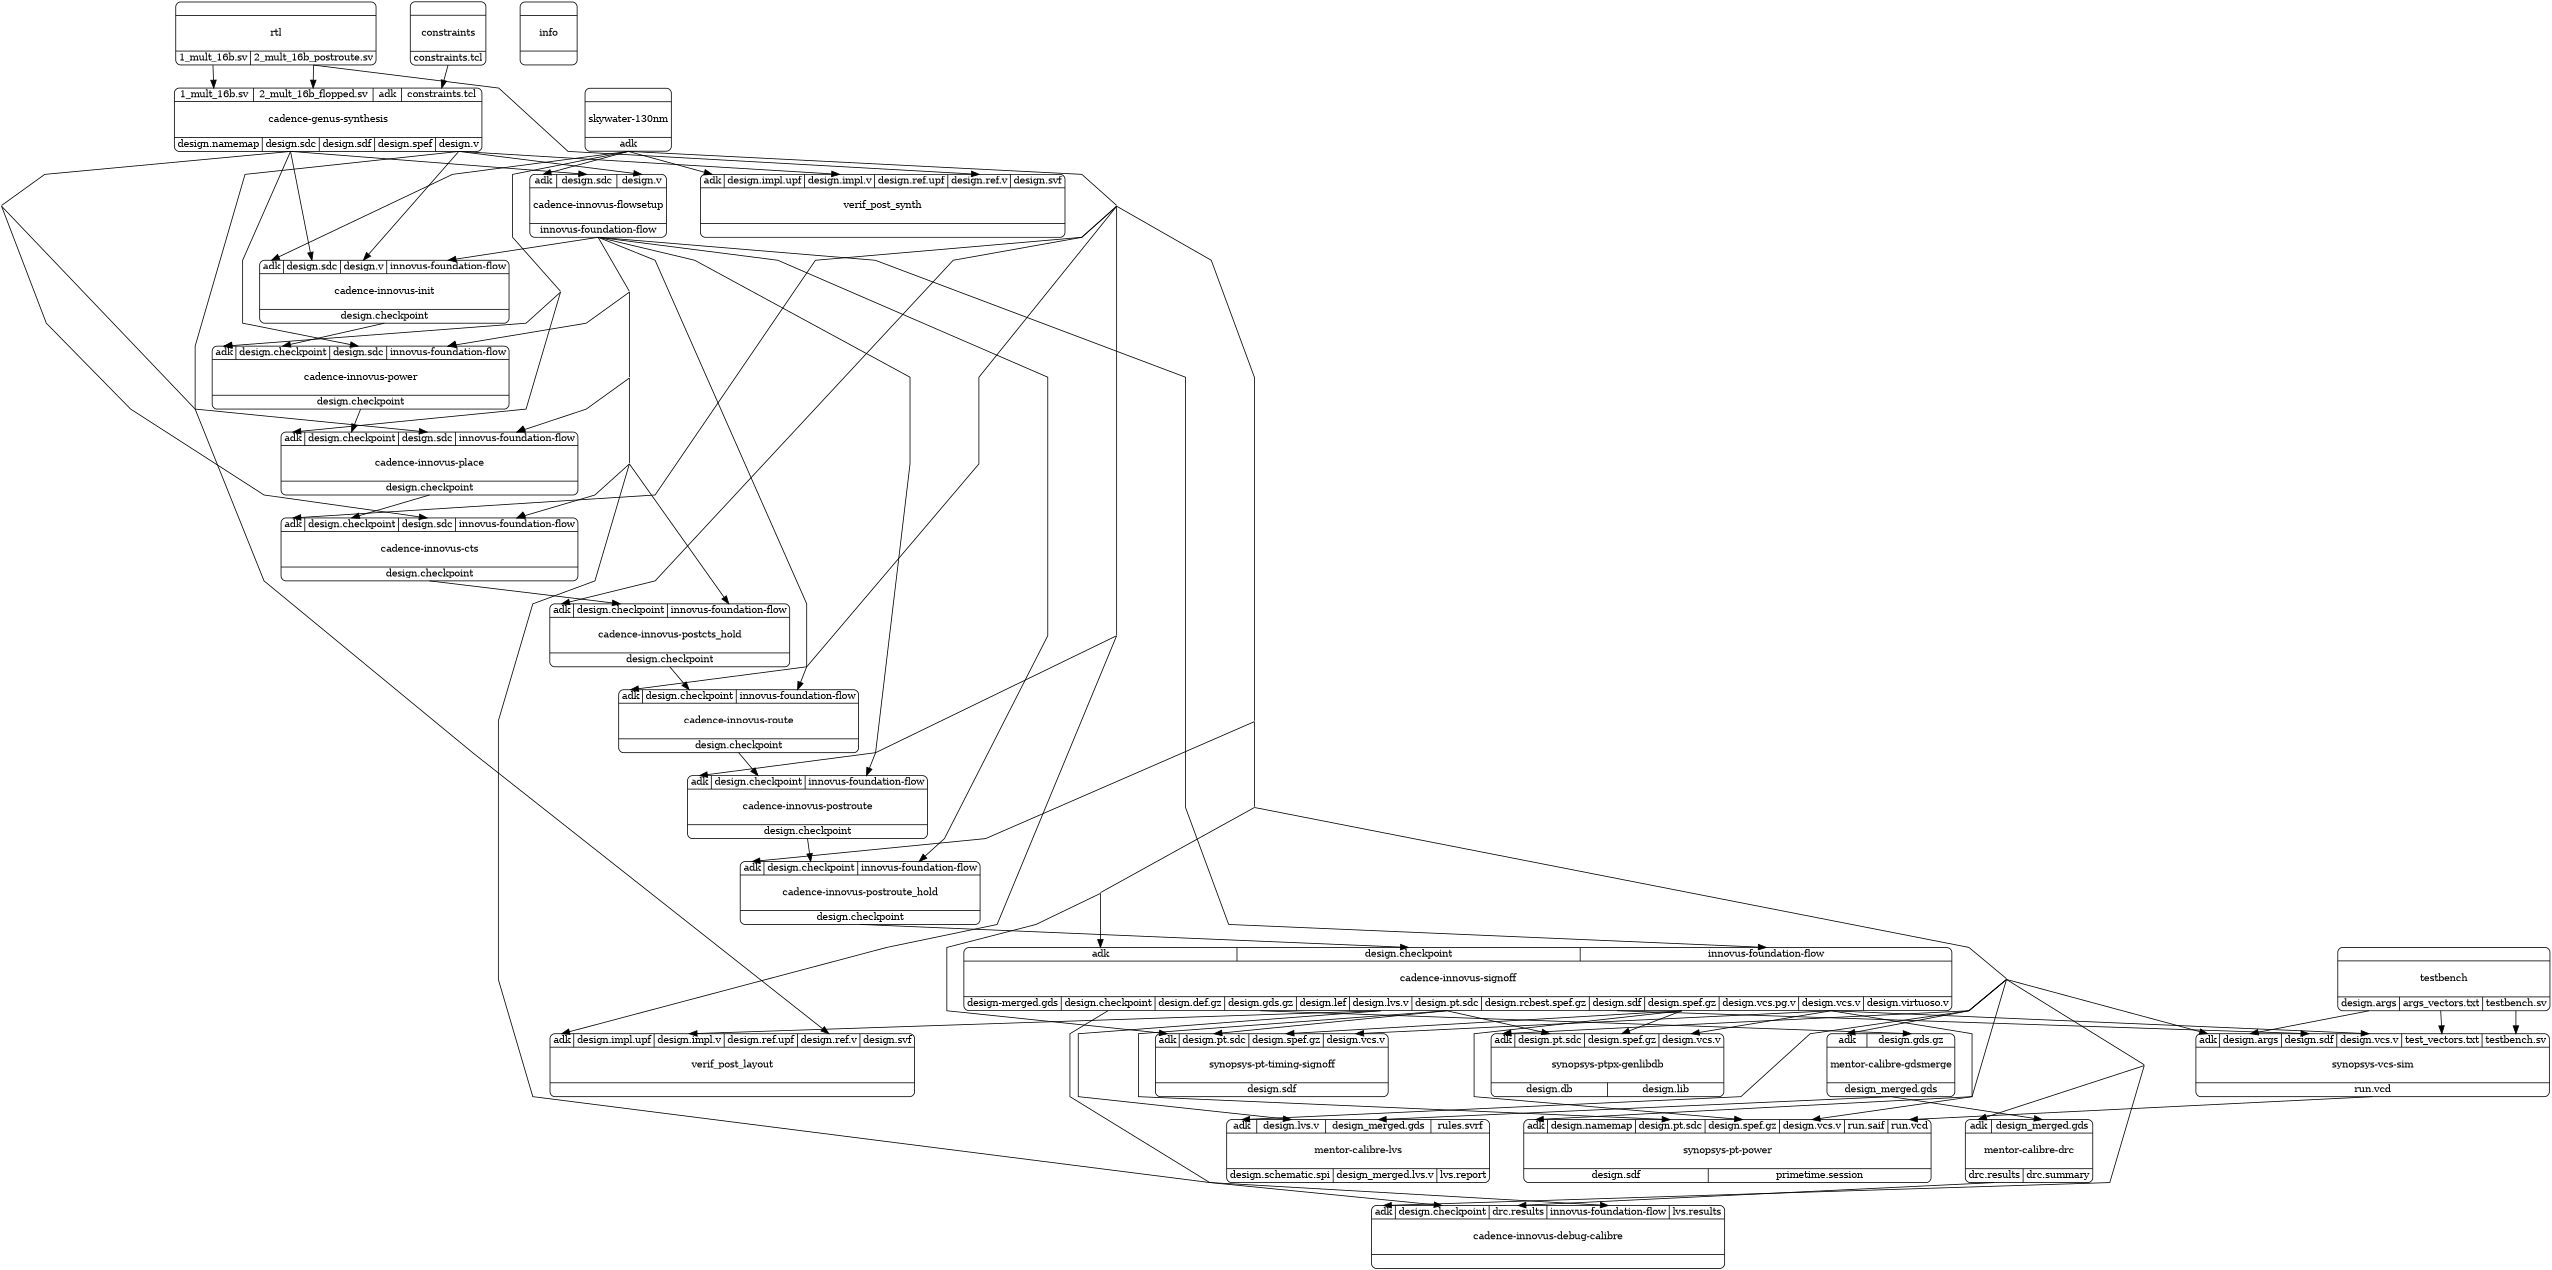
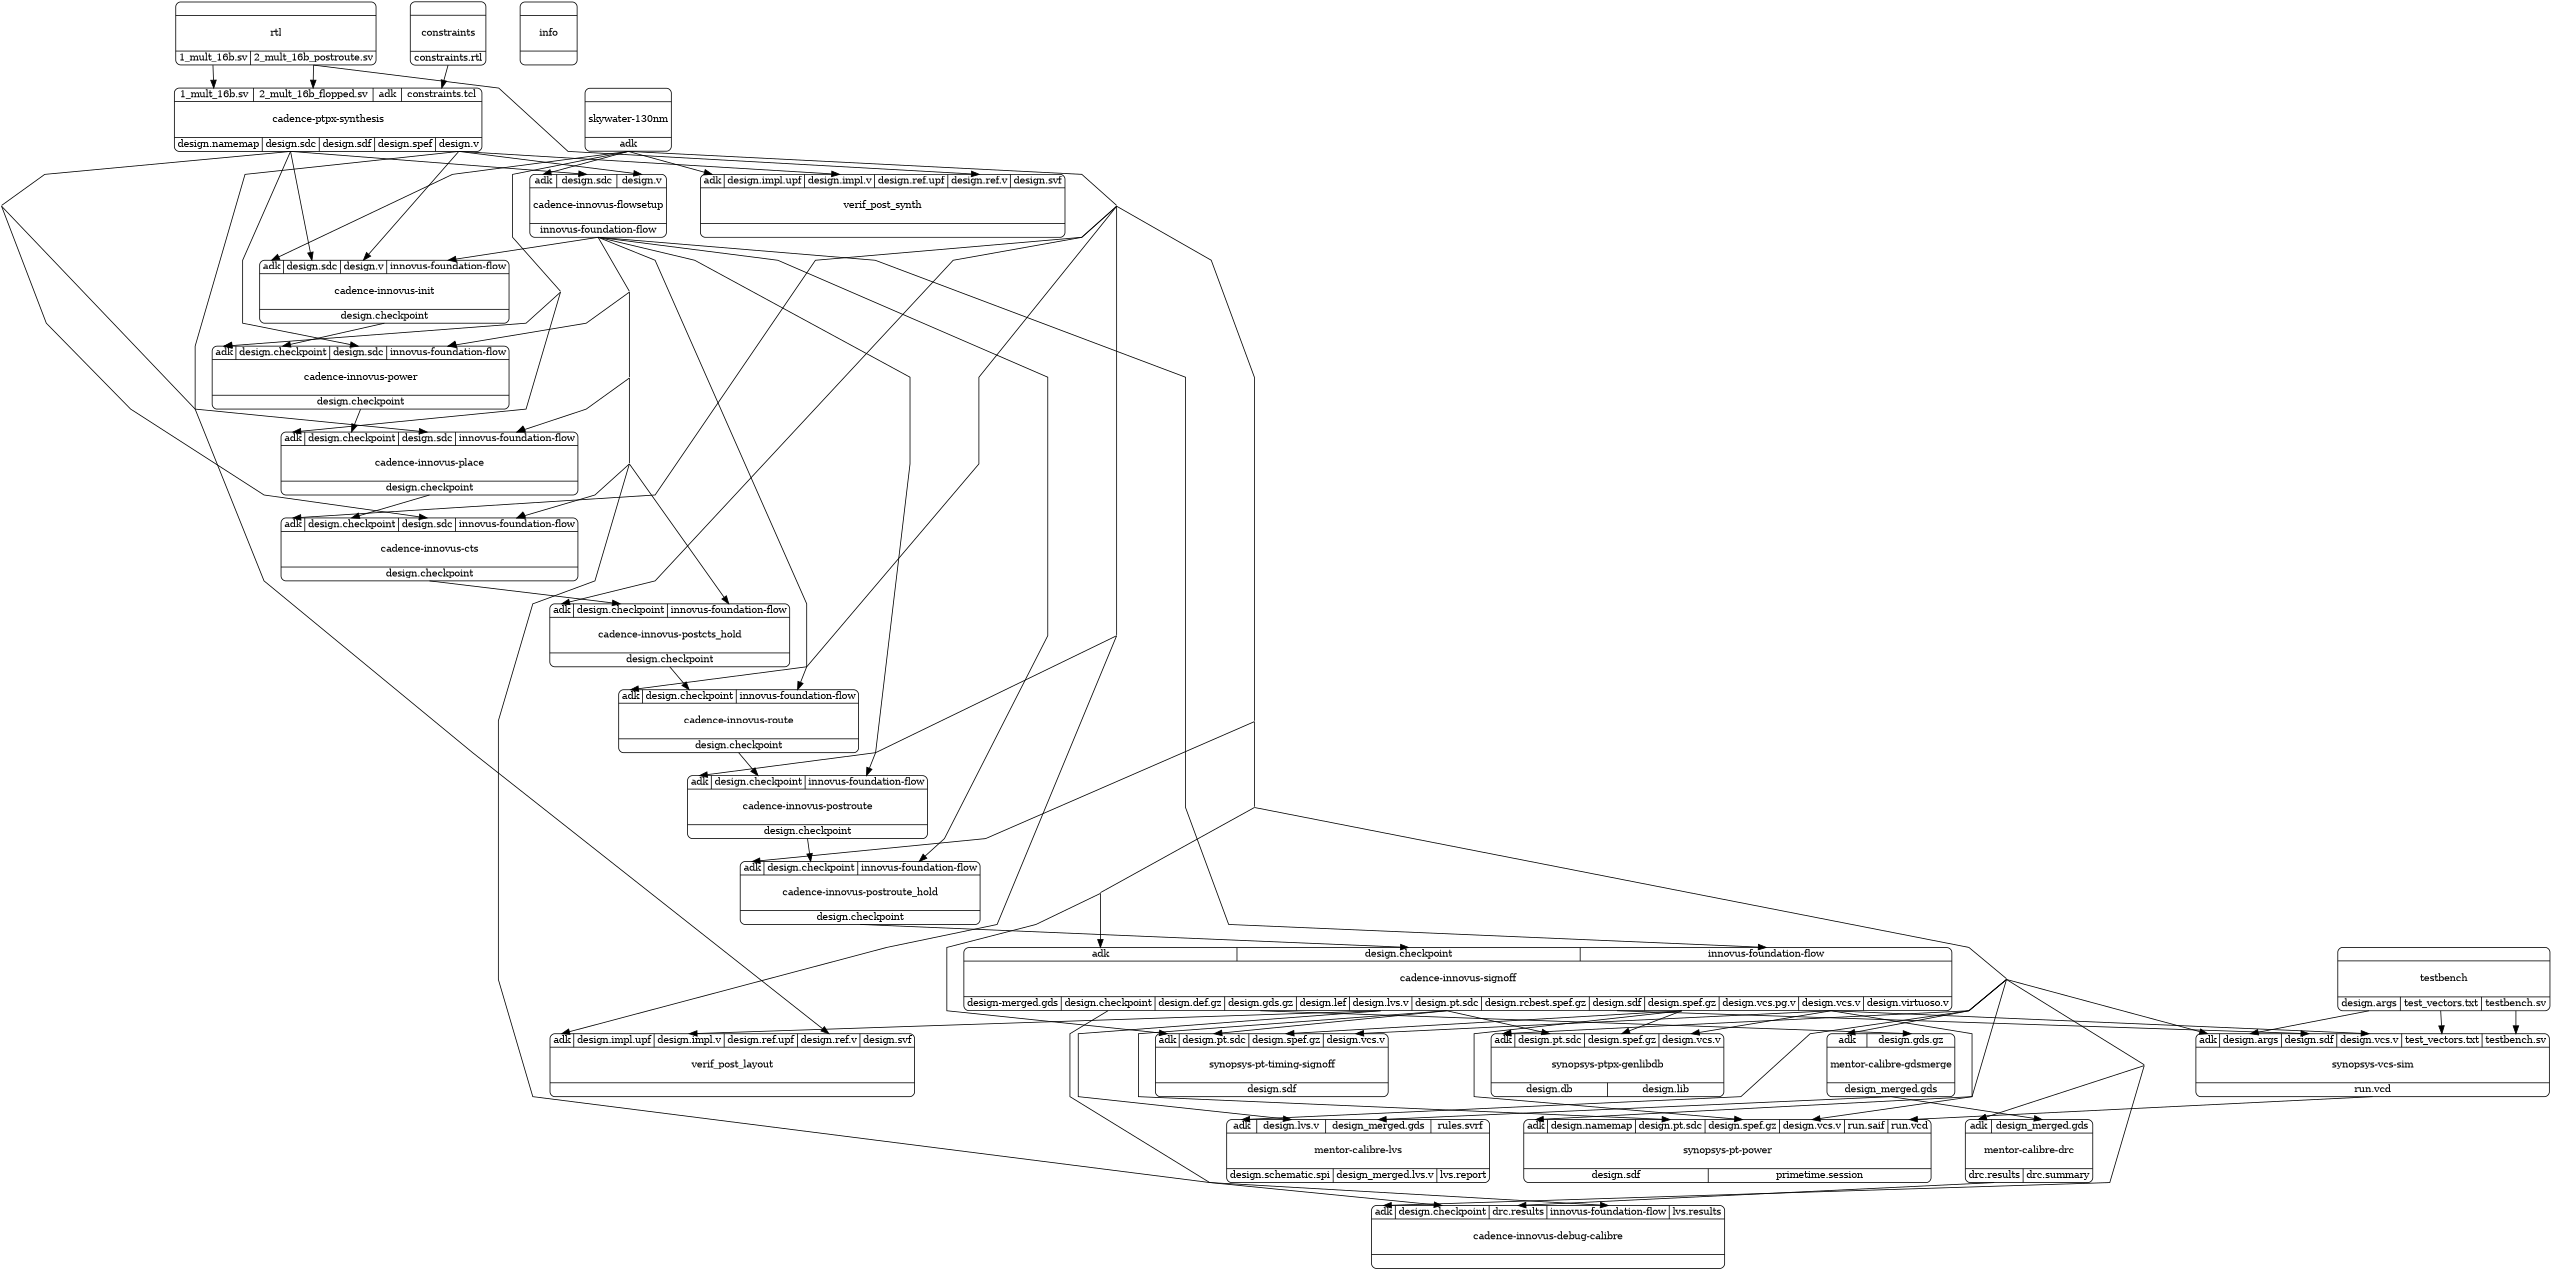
(448, 58) -> (448, 58)
(328, 119) -> (328, 119)
(2441, 1003) -> (2441, 1003)
